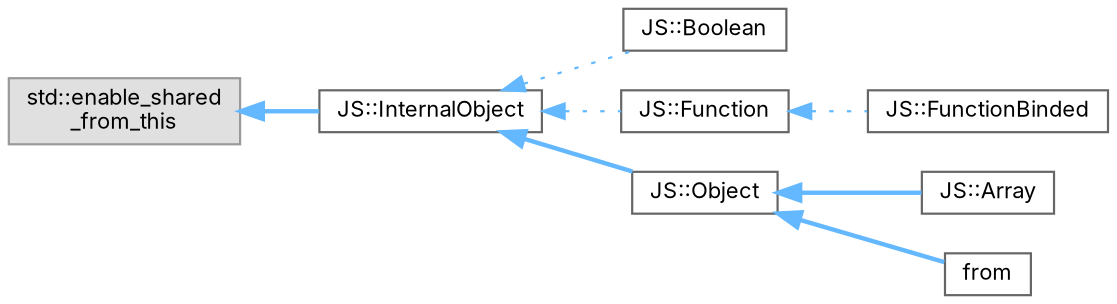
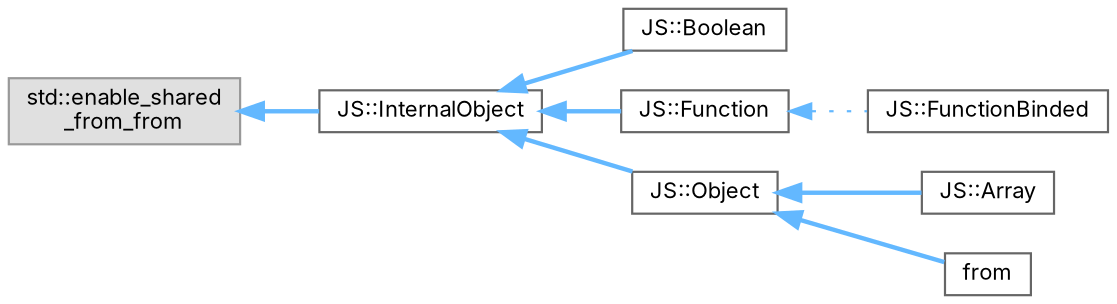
(578, 67) -> (578, 67)
(124, 111) -> (124, 111)
(593, 111) -> (593, 111)
